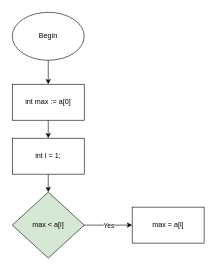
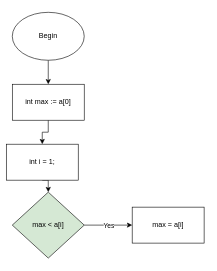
(48, 156) -> (42, 162)
